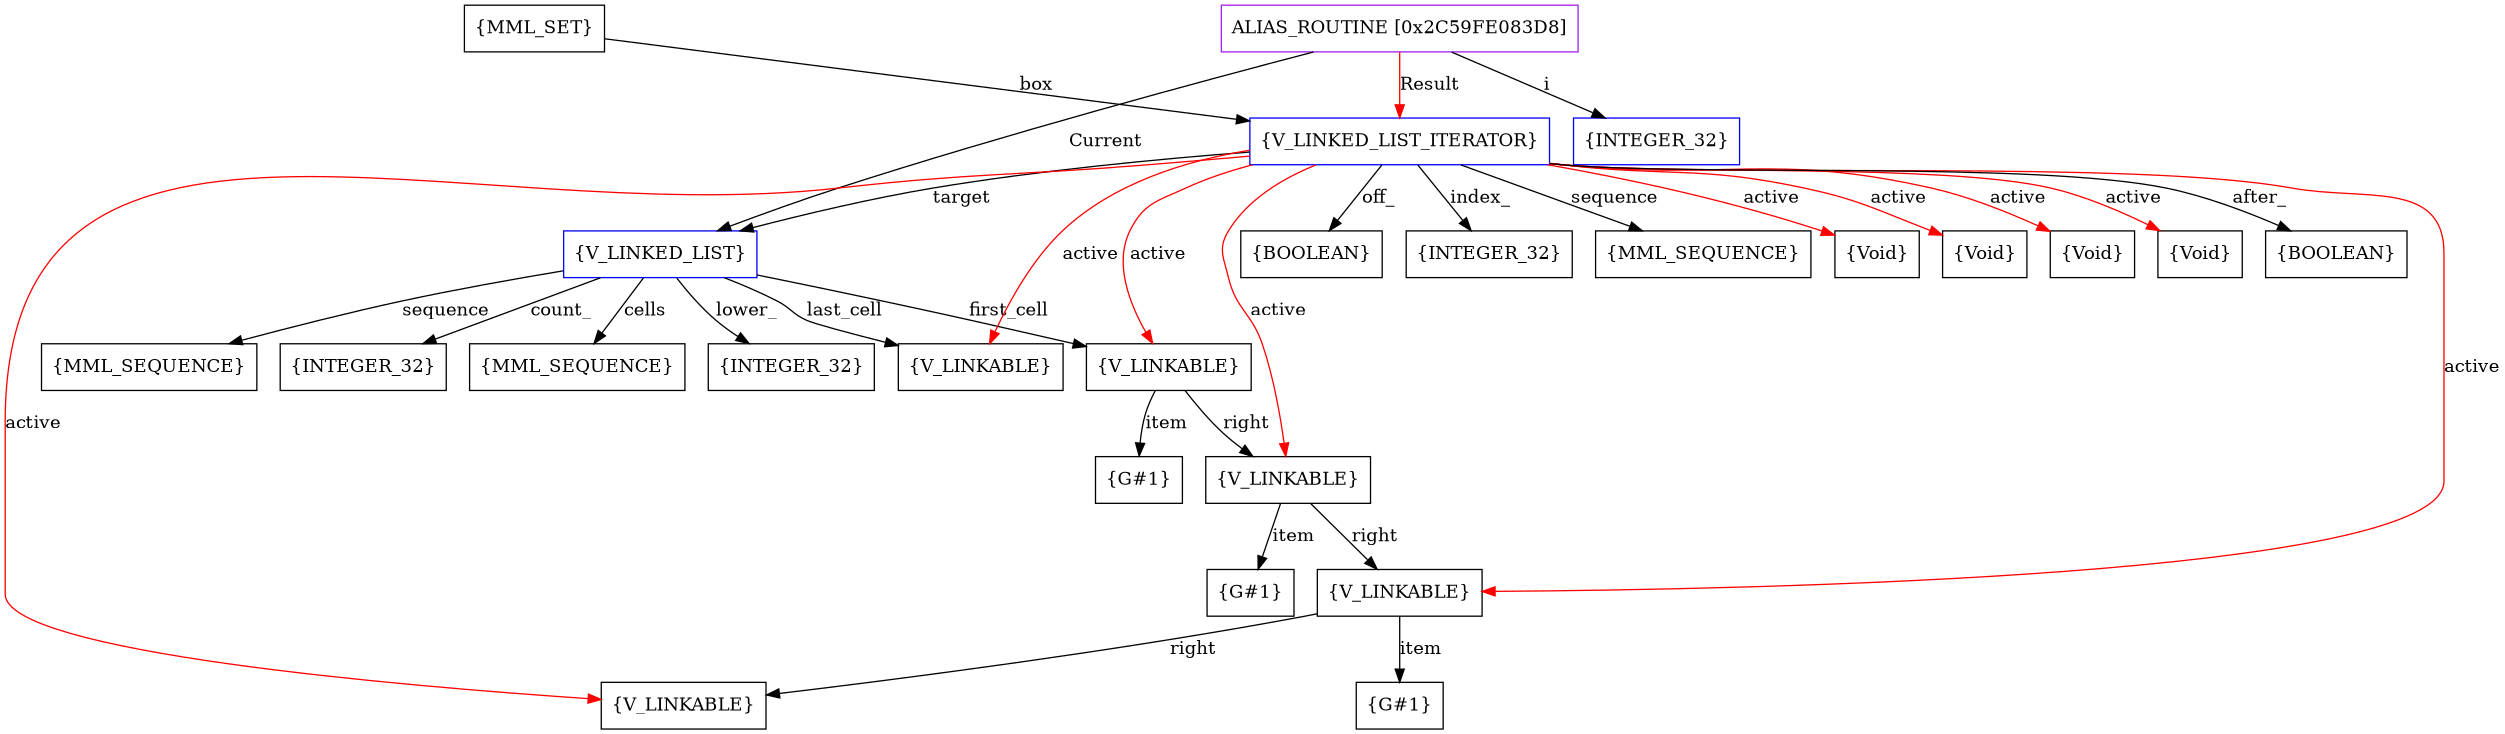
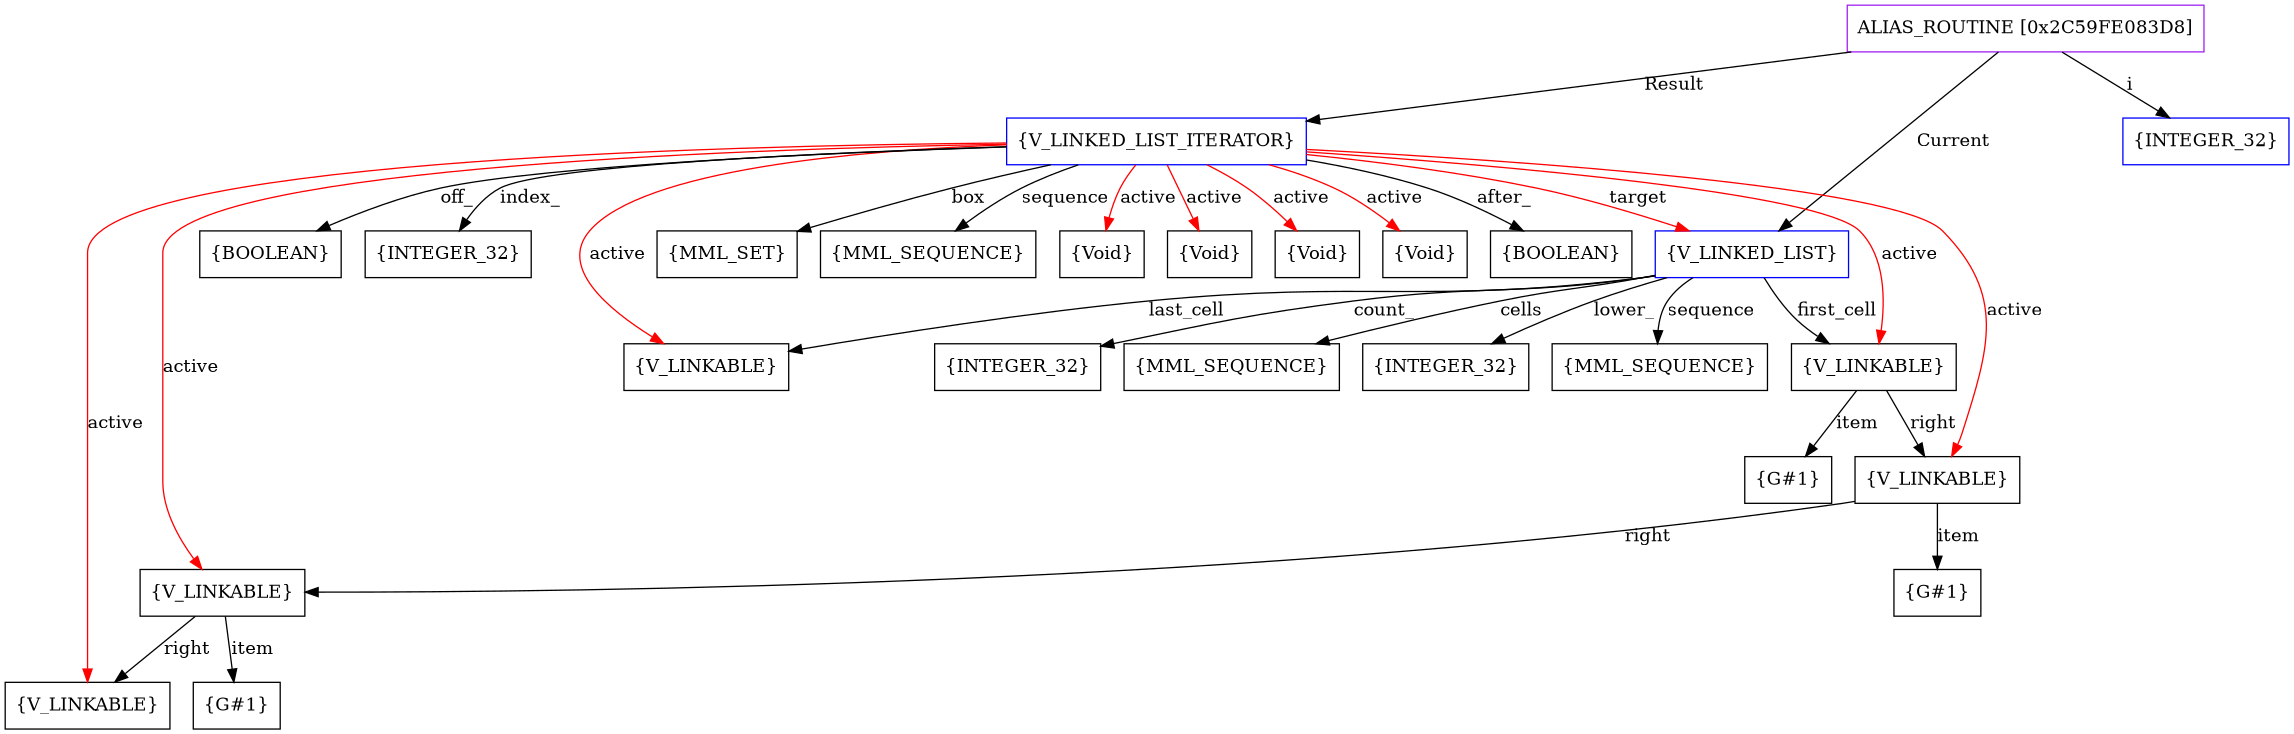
(1400, 78) -> (1585, 86)
(921, 79) -> (930, 194)
(937, 187) -> (1494, 180)
